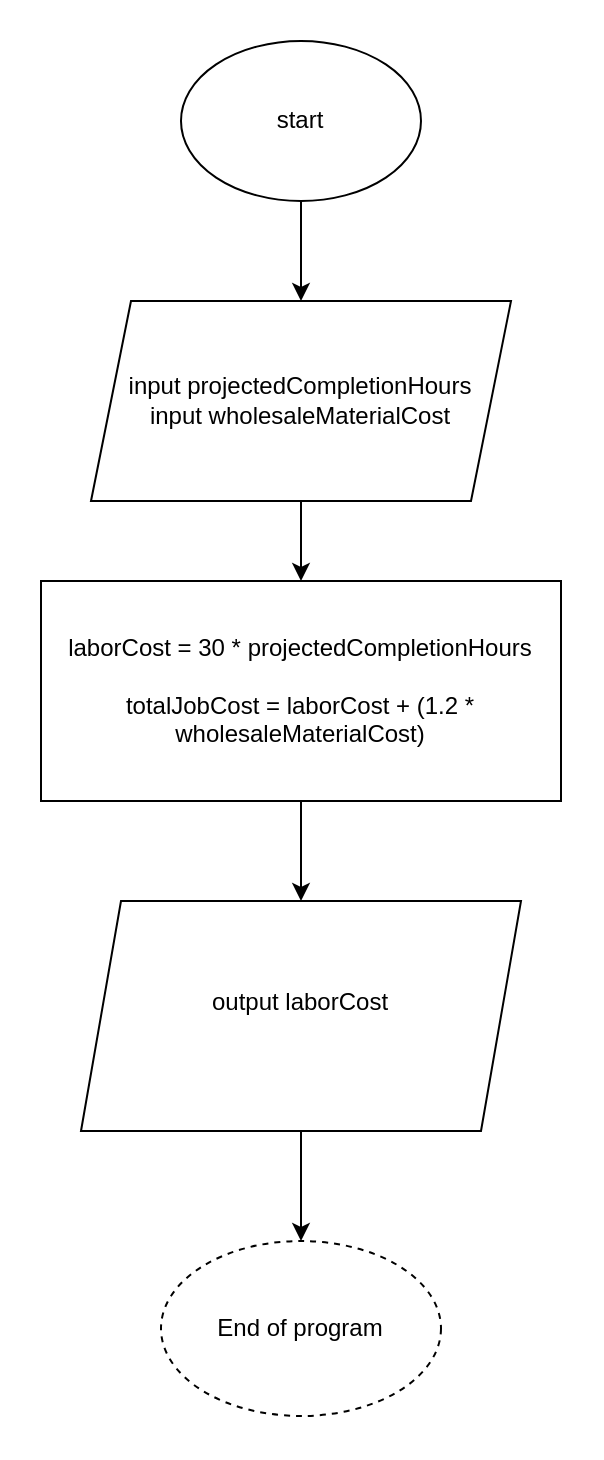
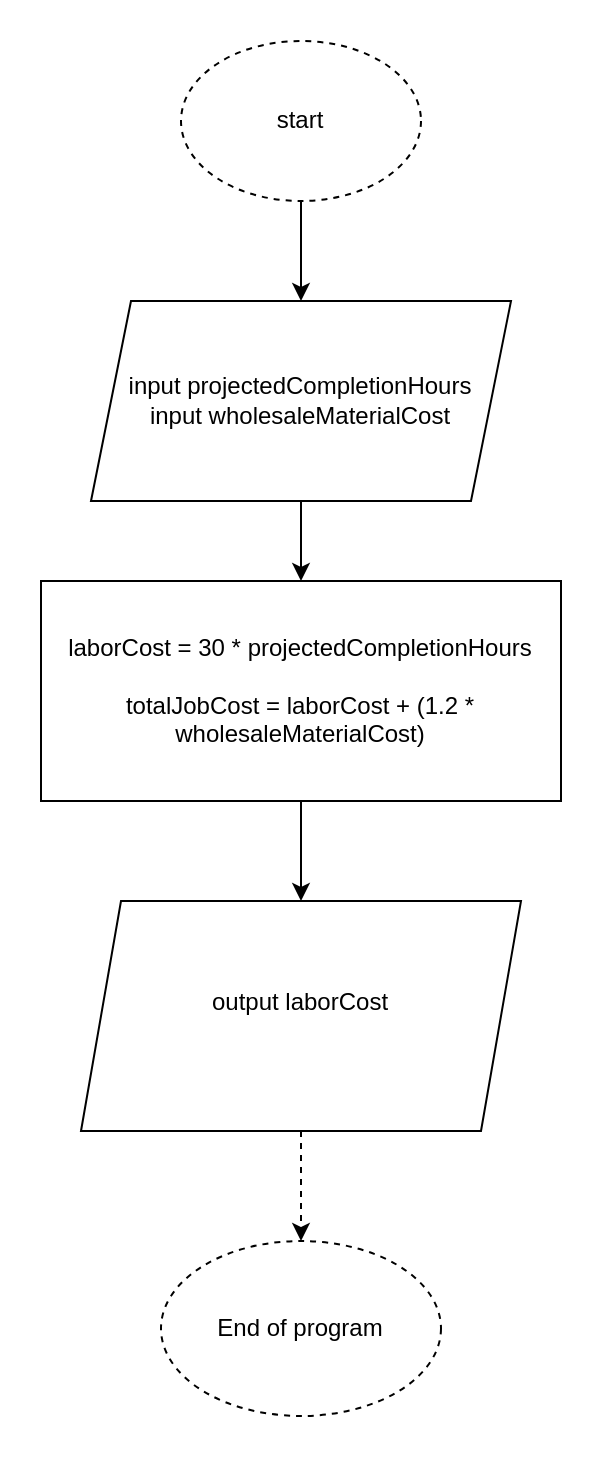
(301, 121) -> (301, 121)
(301, 1180) -> (301, 1180)
